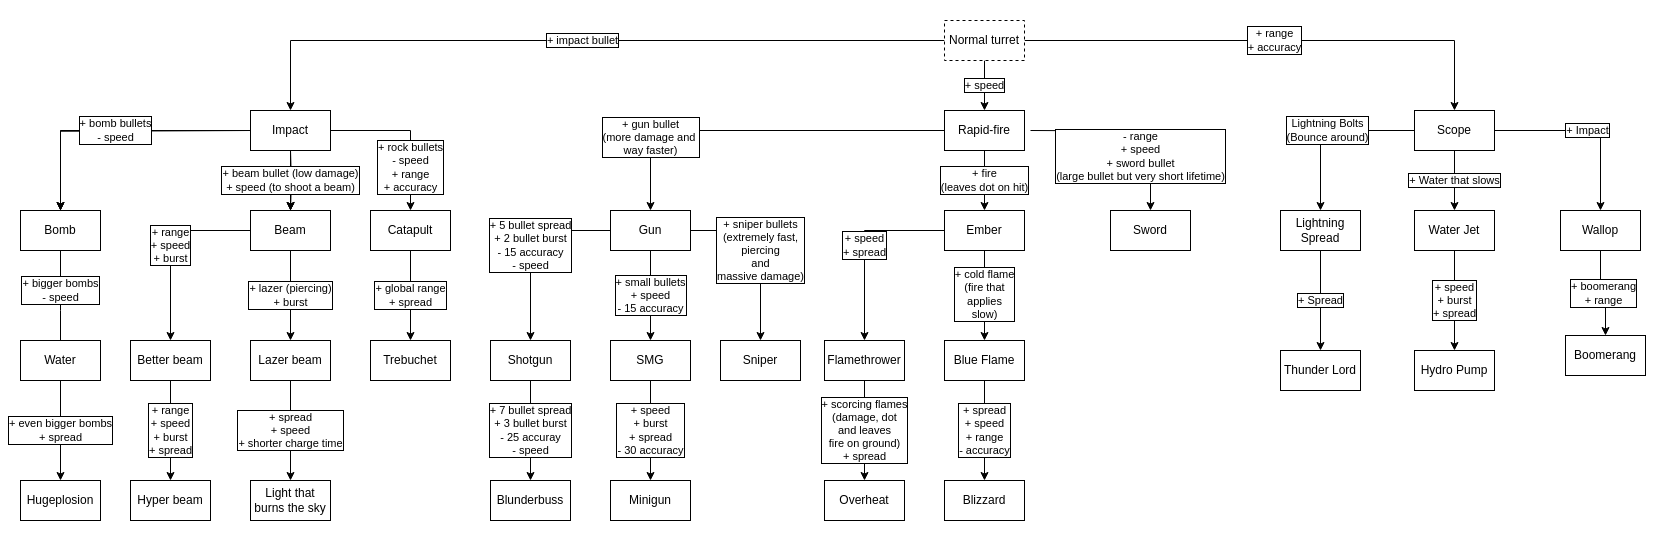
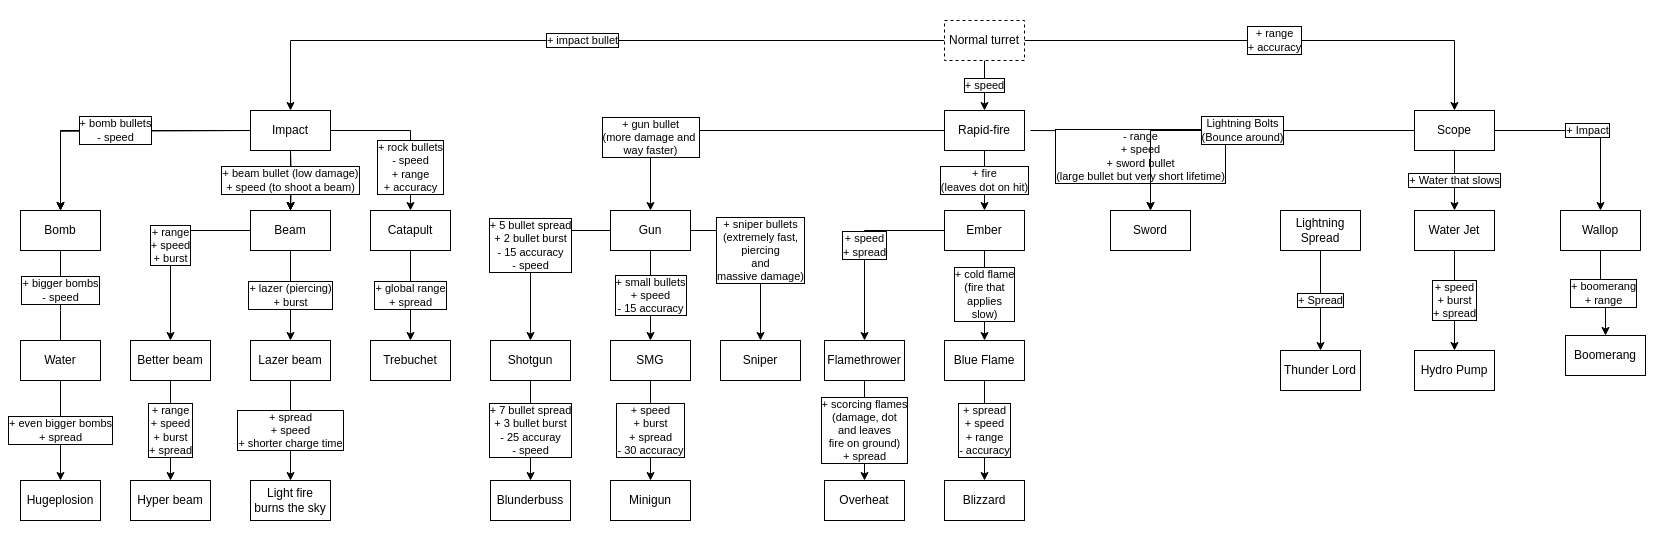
(1321, 142) -> (1327, 131)
(291, 501) -> (291, 501)
